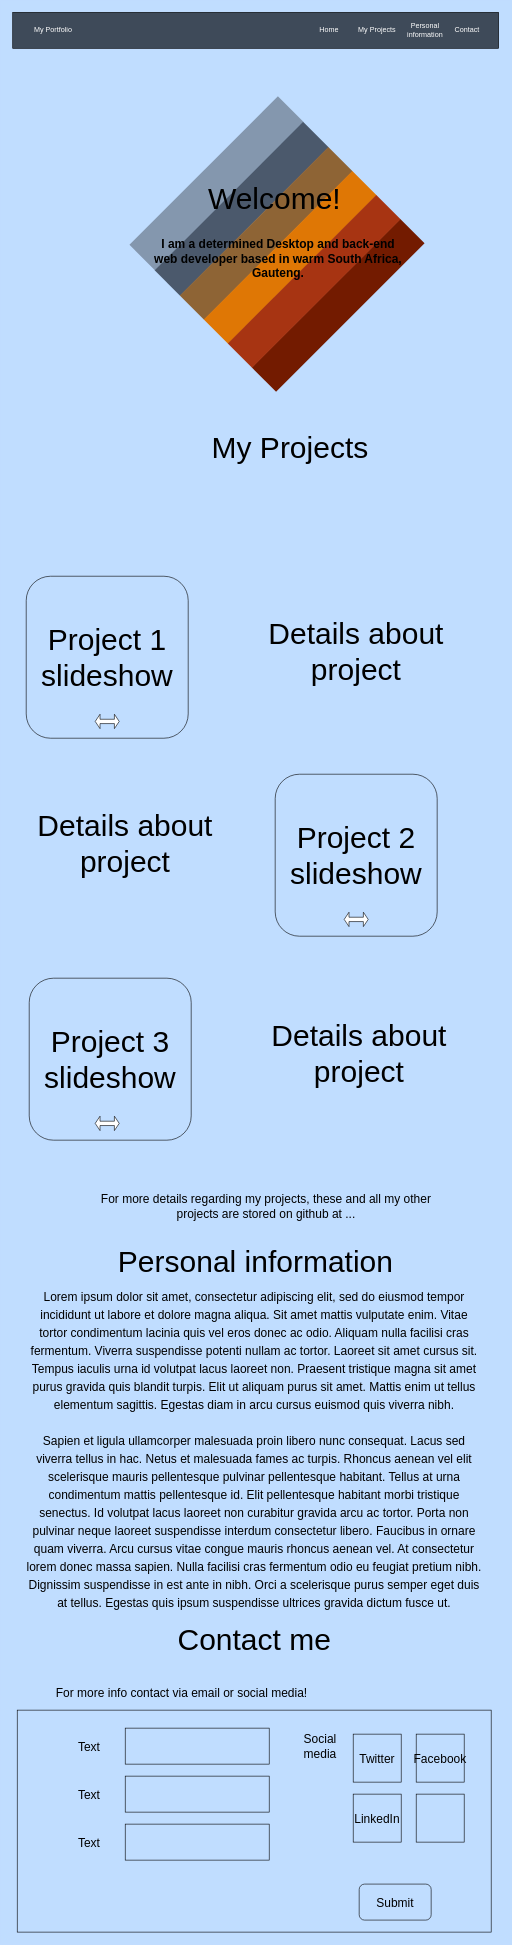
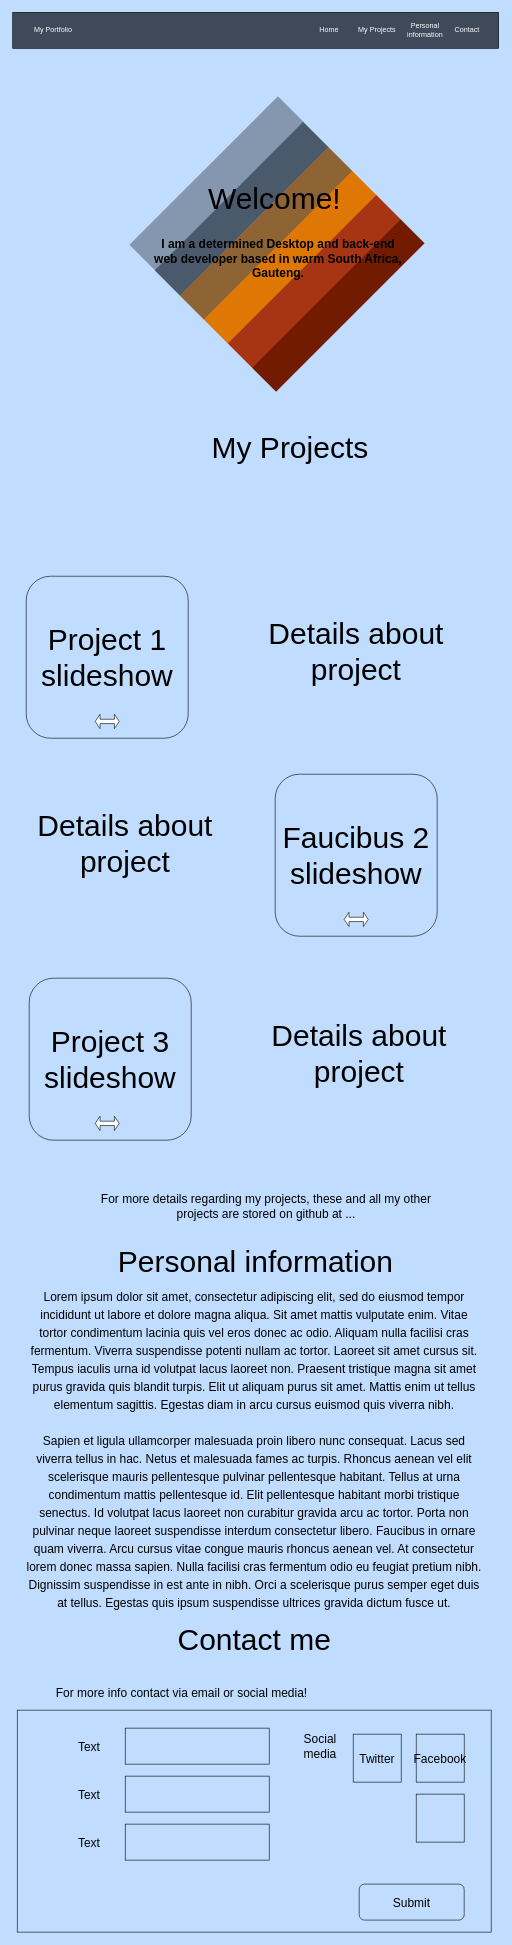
(356, 855) -> (356, 855)
(377, 1818) -> none
(395, 1902) -> (412, 1902)
